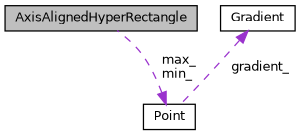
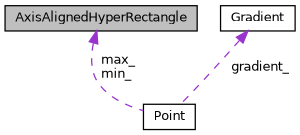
(145, 58) -> (102, 88)
